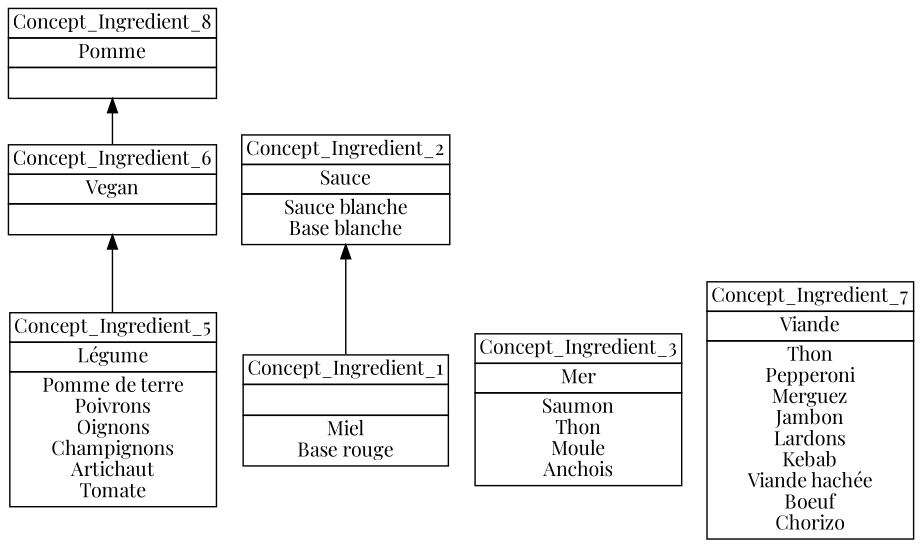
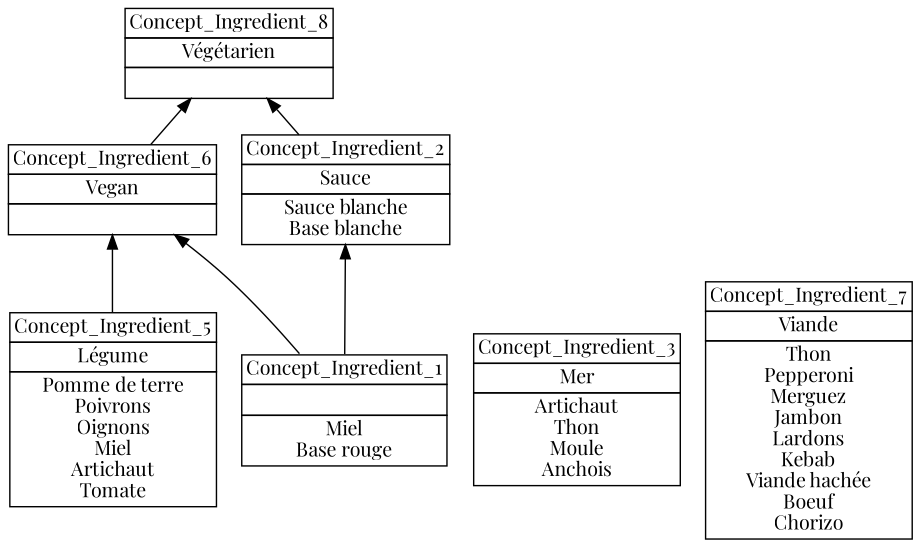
(112, 52) -> (229, 52)
none -> (288, 122)
none -> (246, 295)
(578, 407) -> (577, 407)
(113, 449) -> (113, 449)
